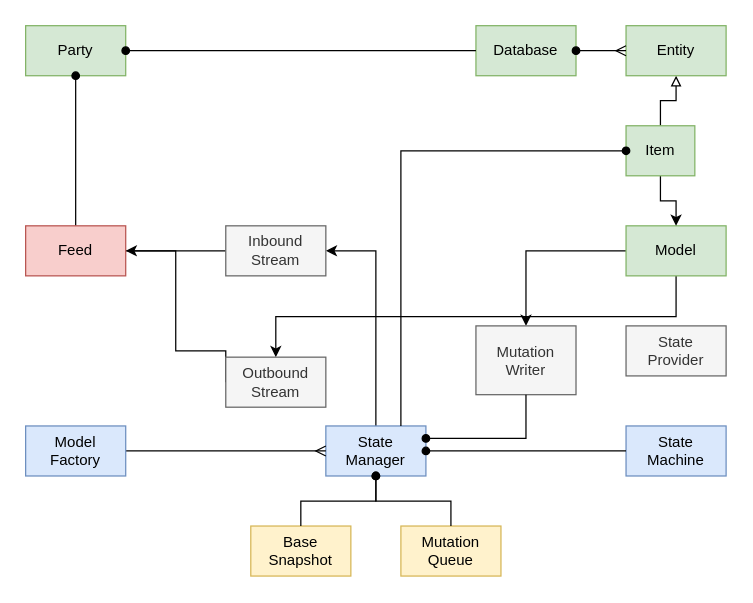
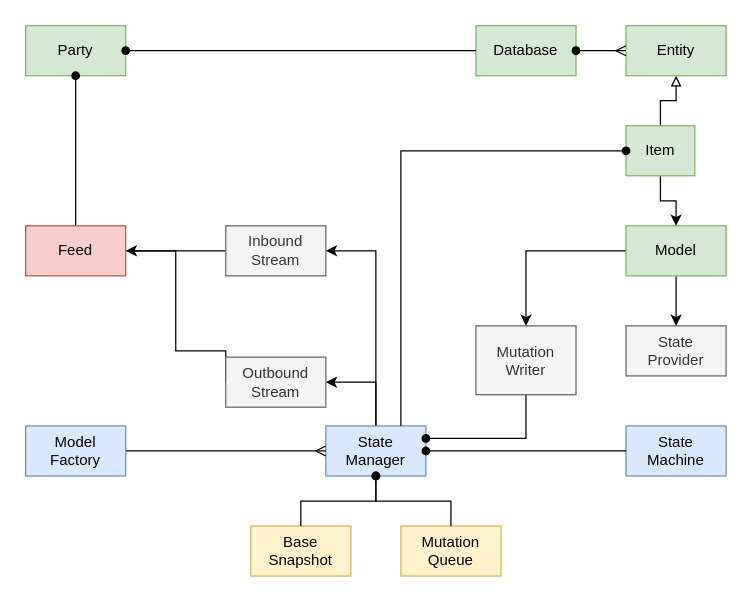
(461, 316) -> (676, 316)
none -> (353, 382)
